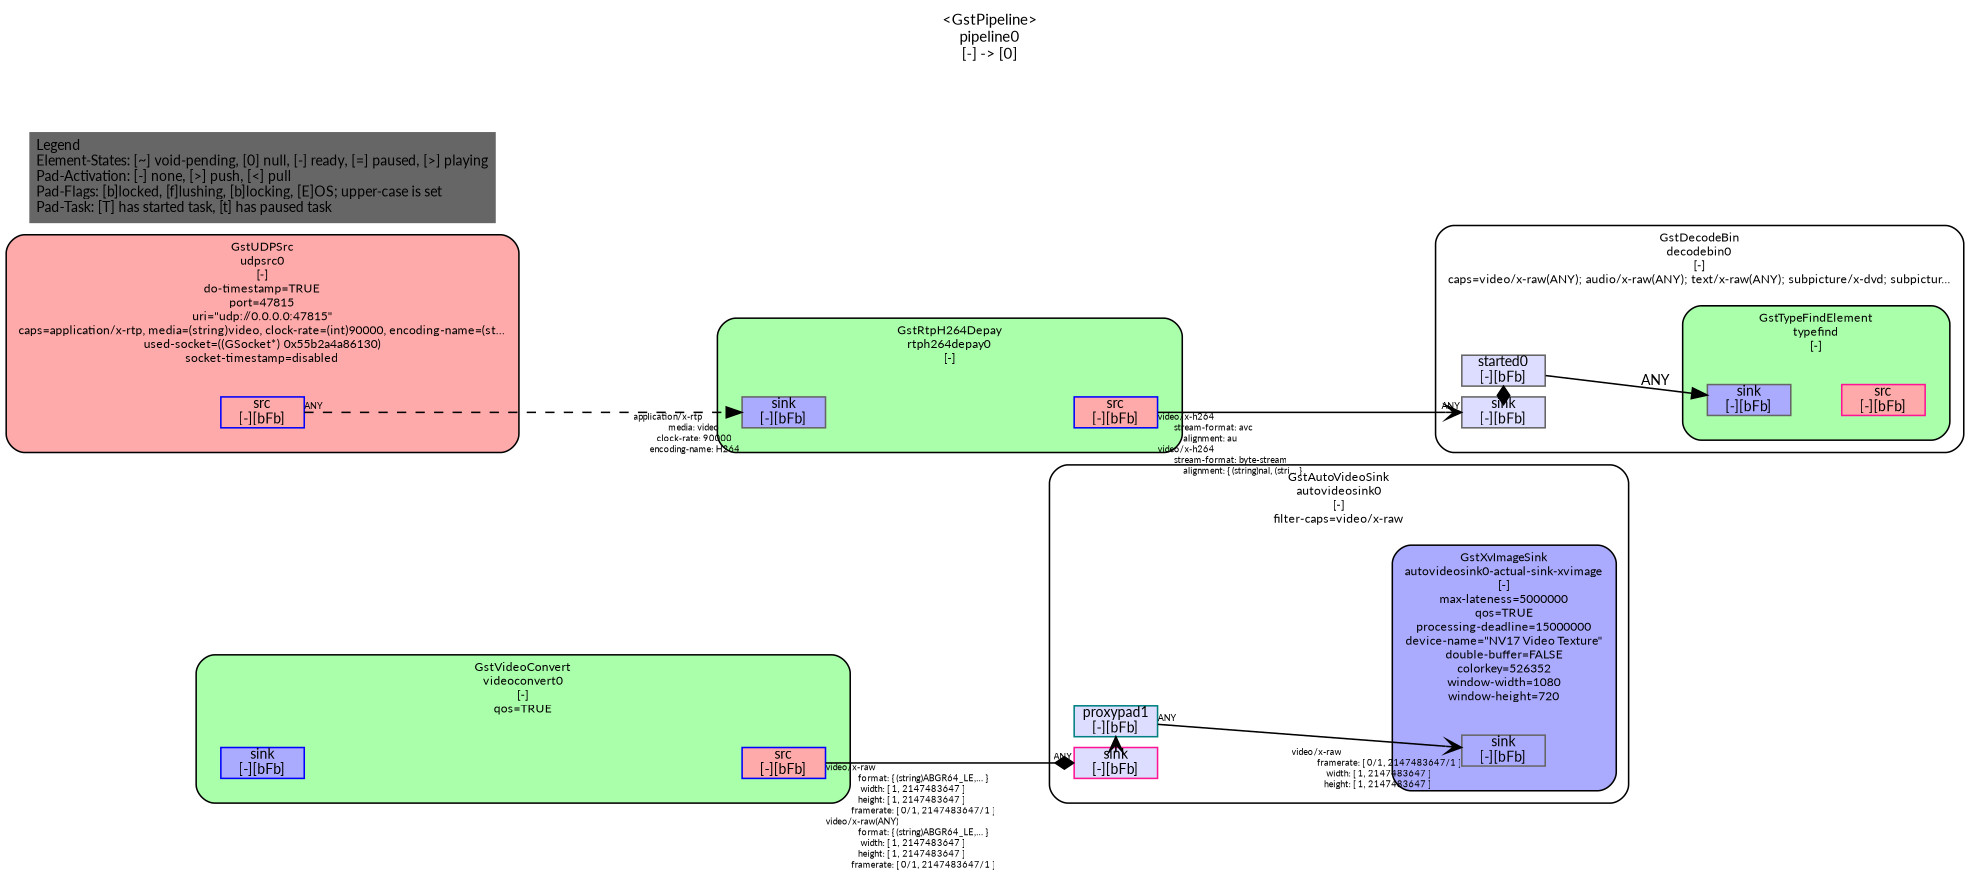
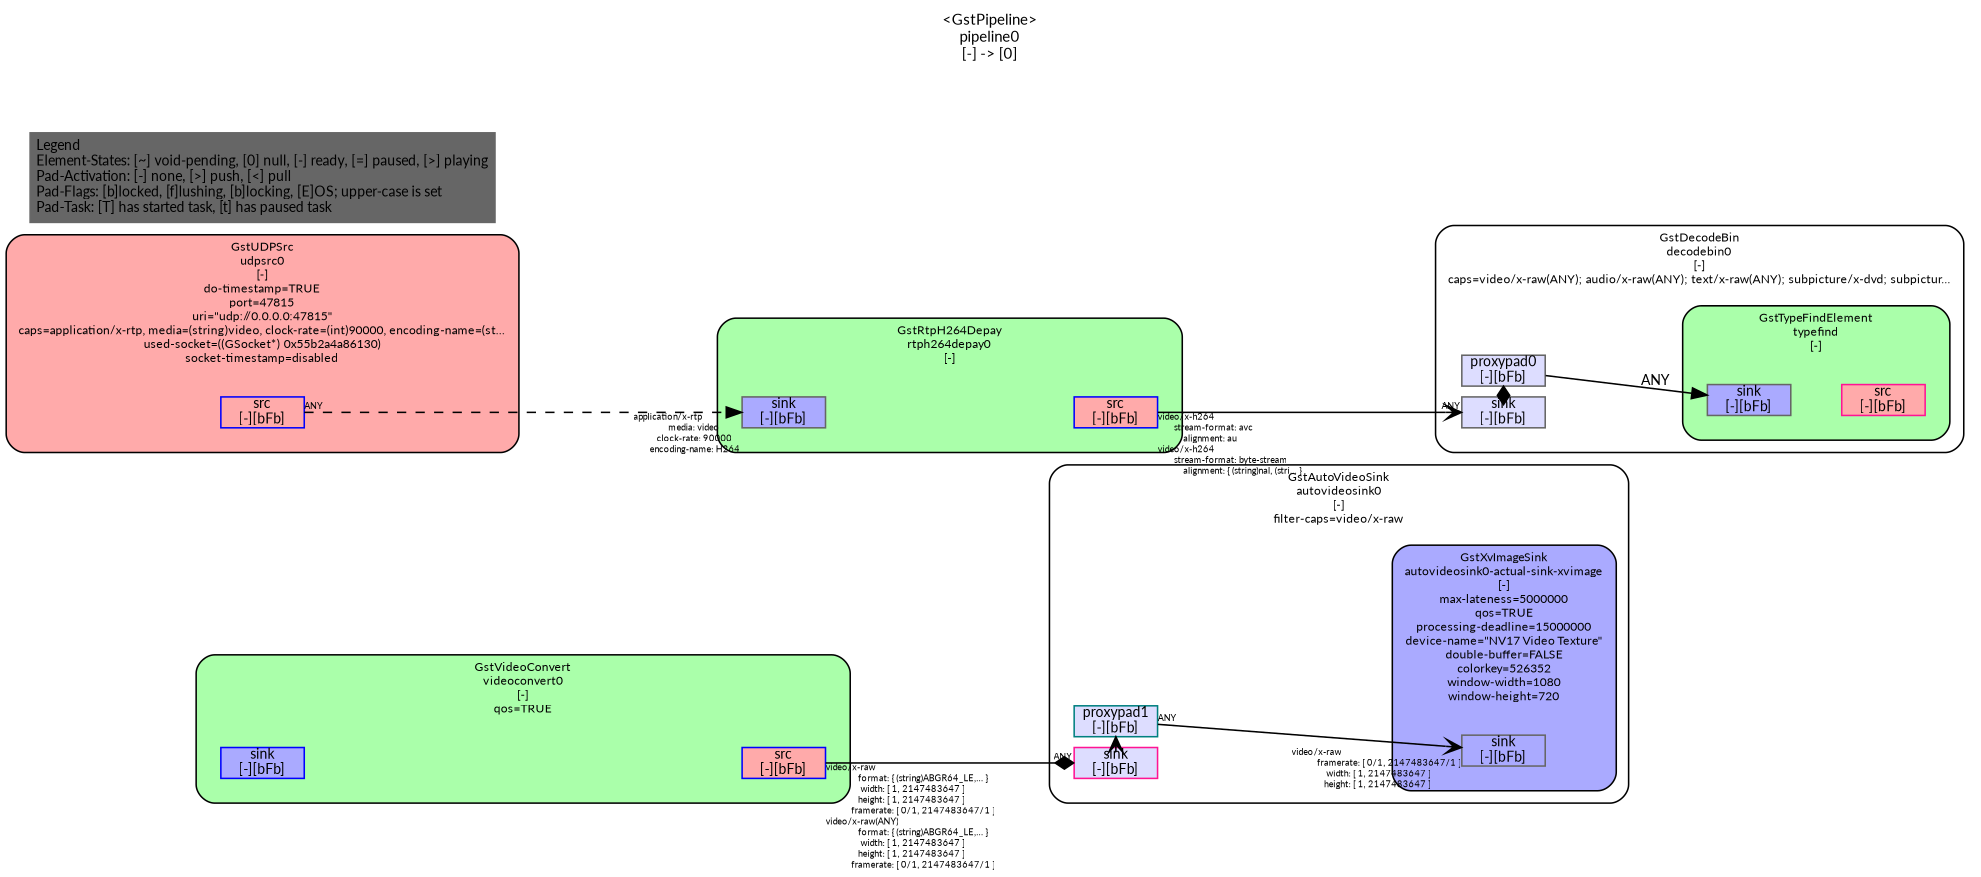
(1504, 371) -> (1504, 371)
